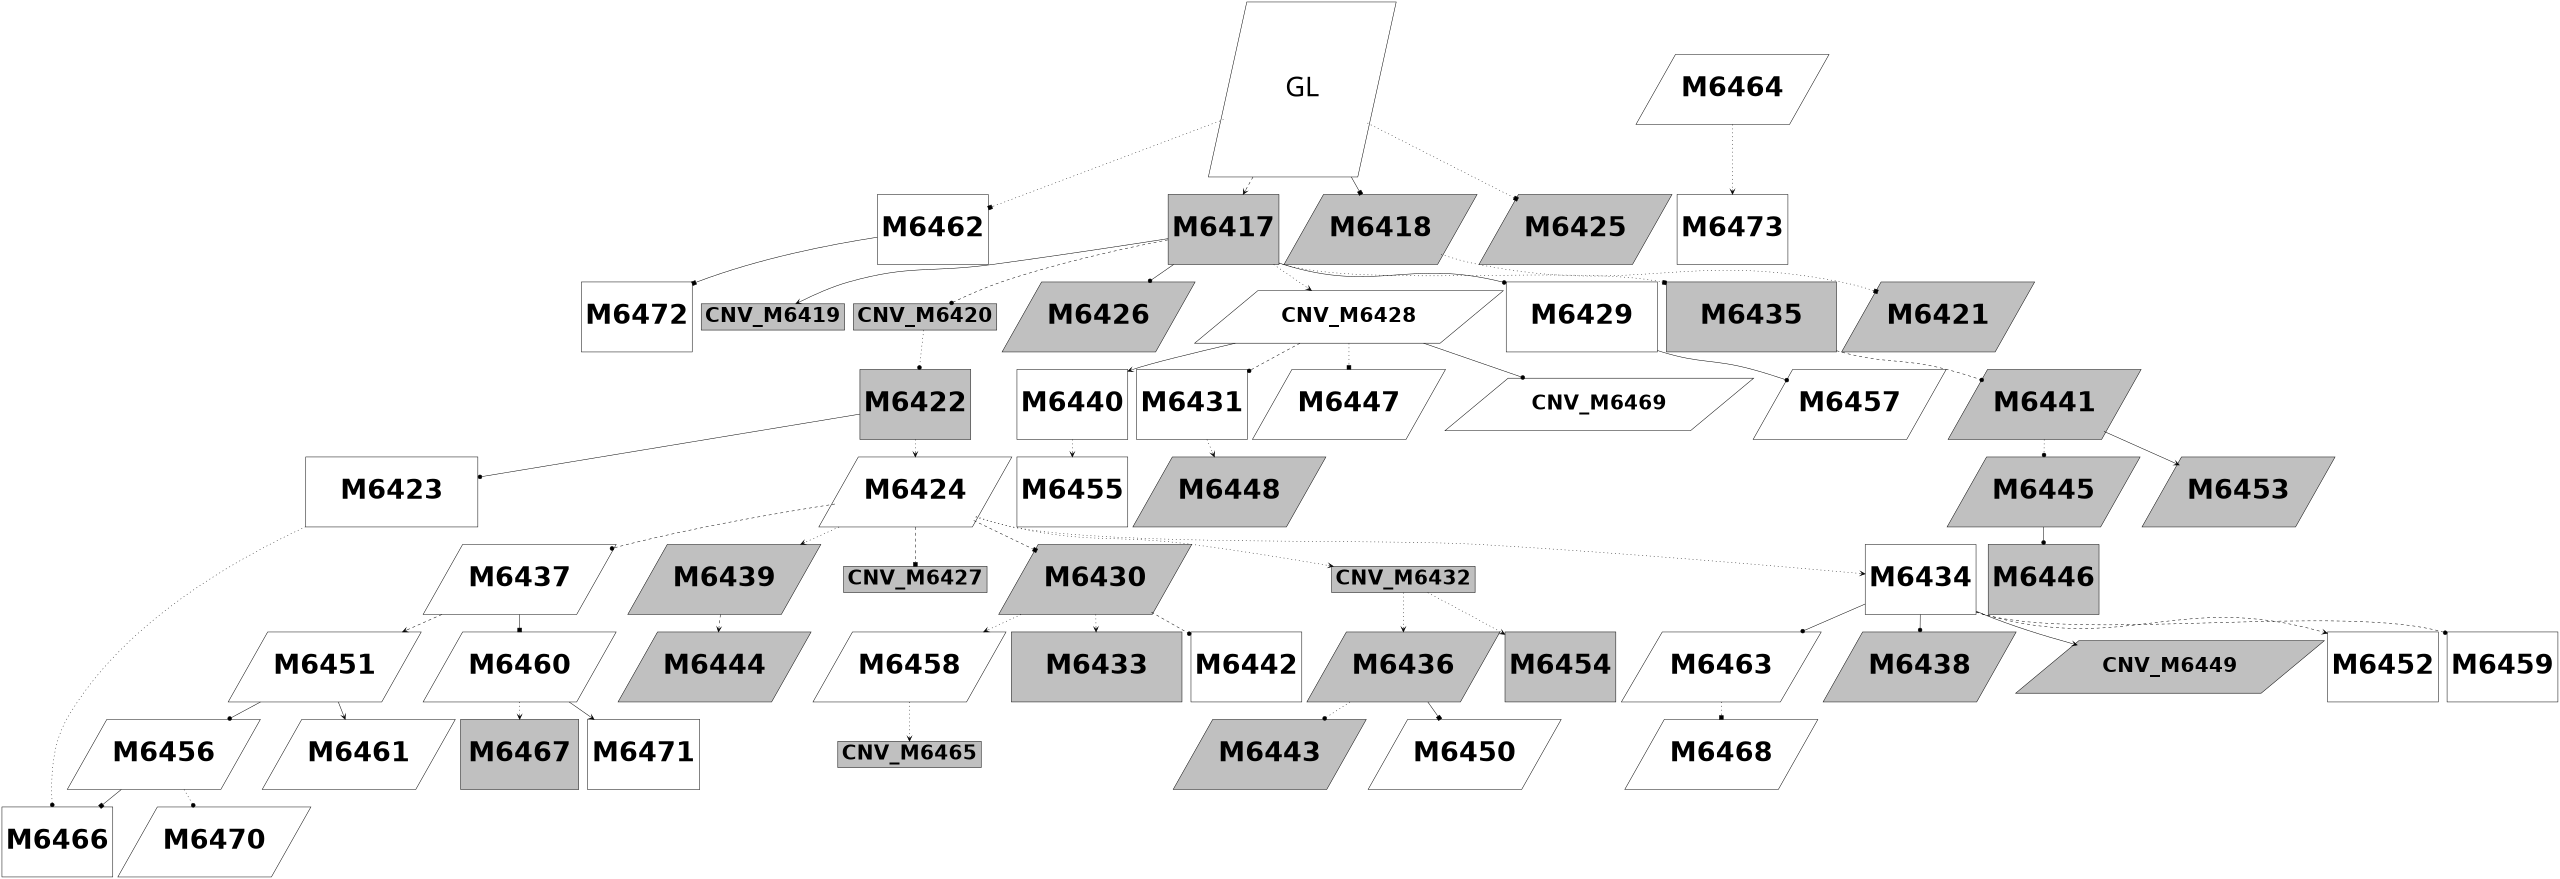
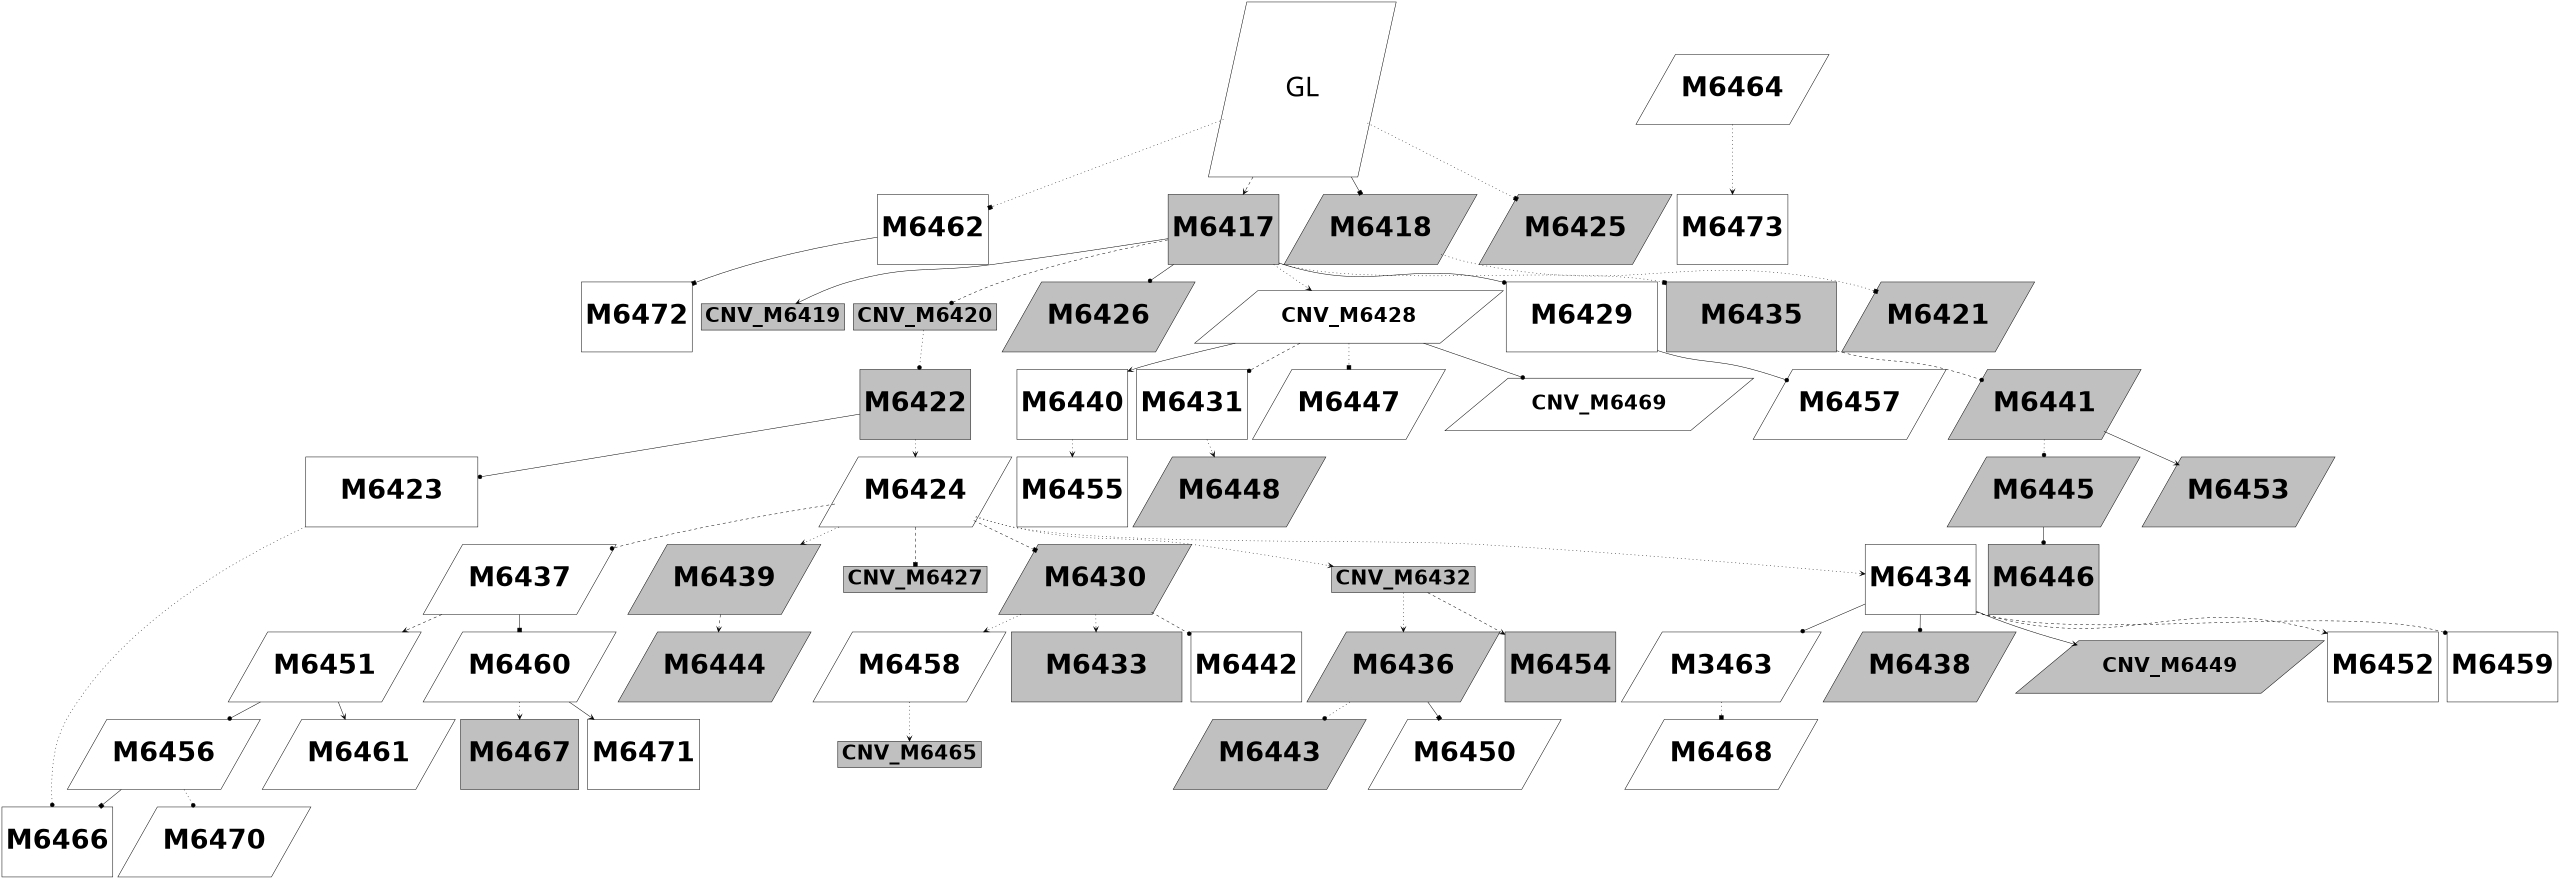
(1464, 612) -> (1464, 612)
(1721, 667) -> (1721, 667)
